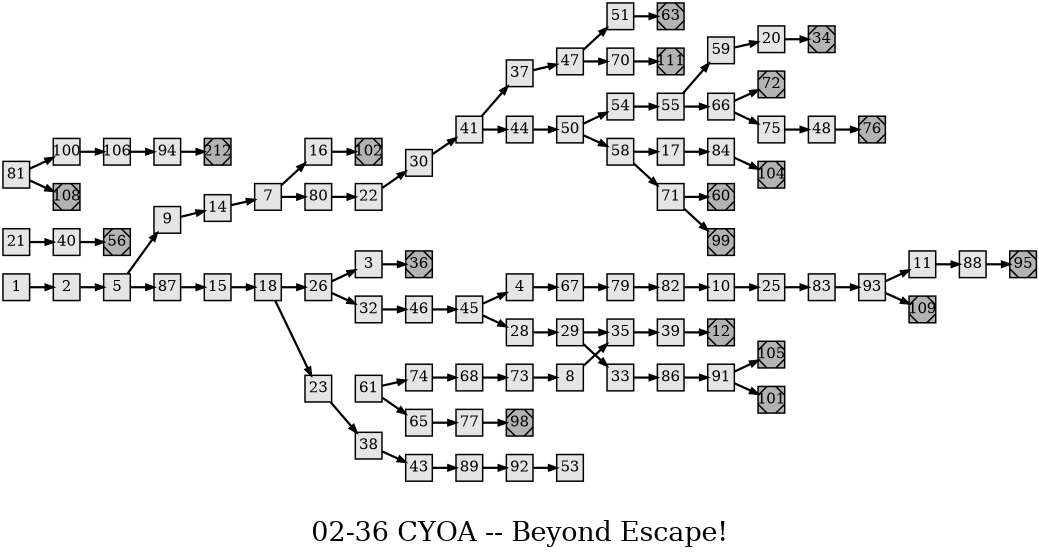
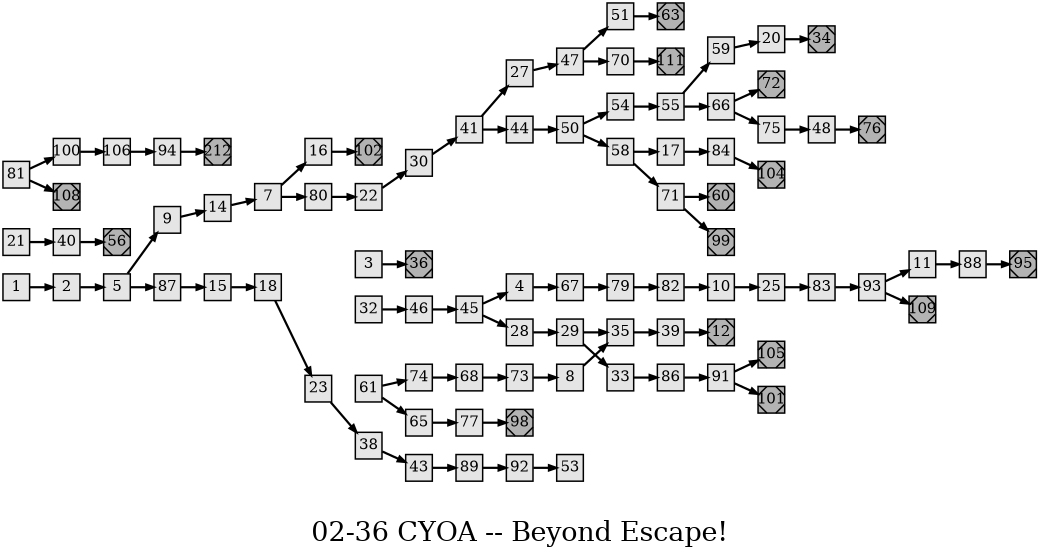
(520, 73) -> (520, 73)
(318, 287) -> none
